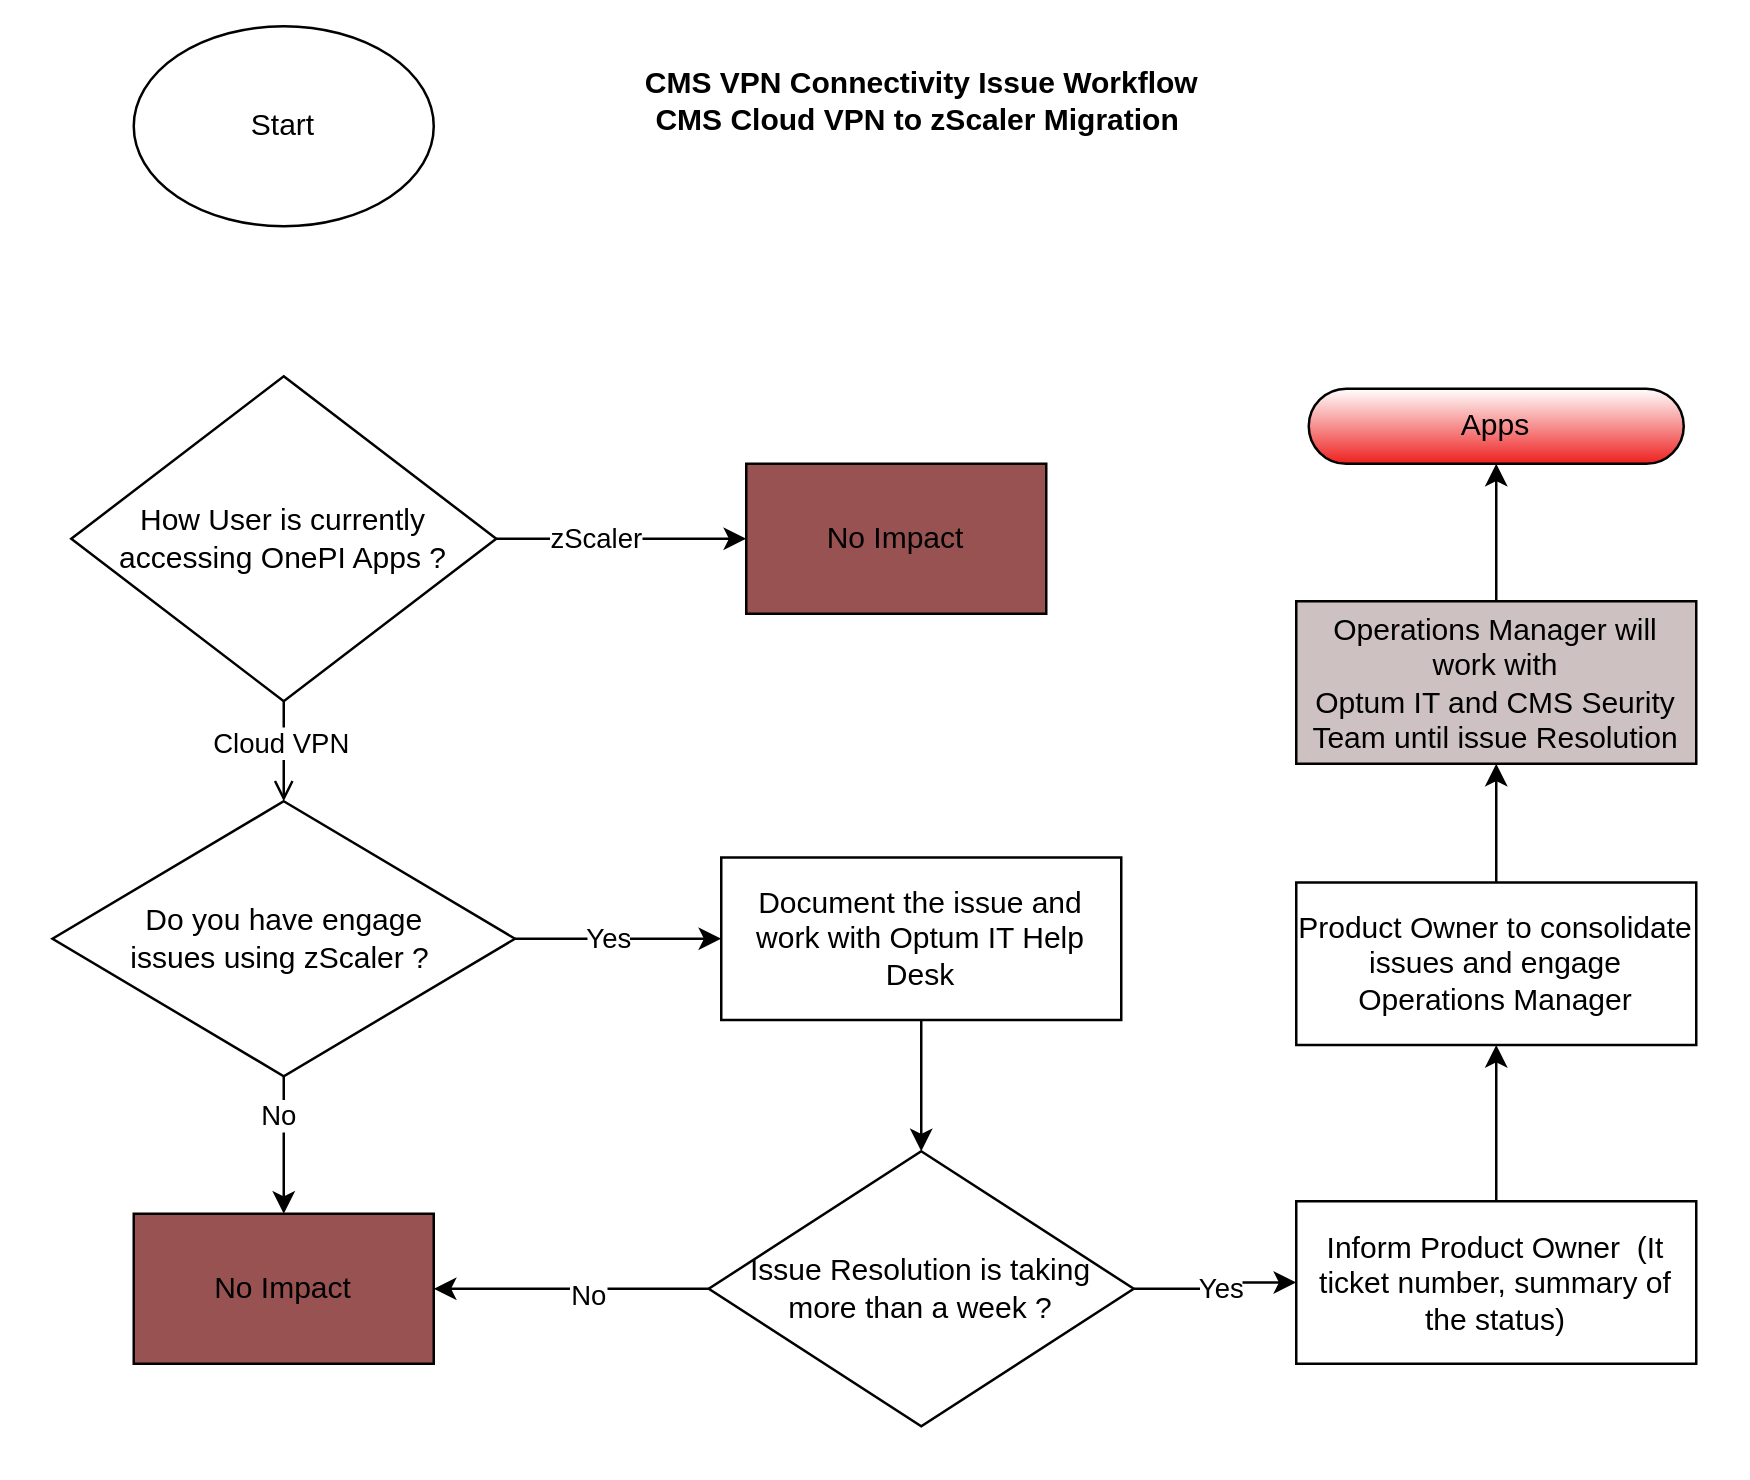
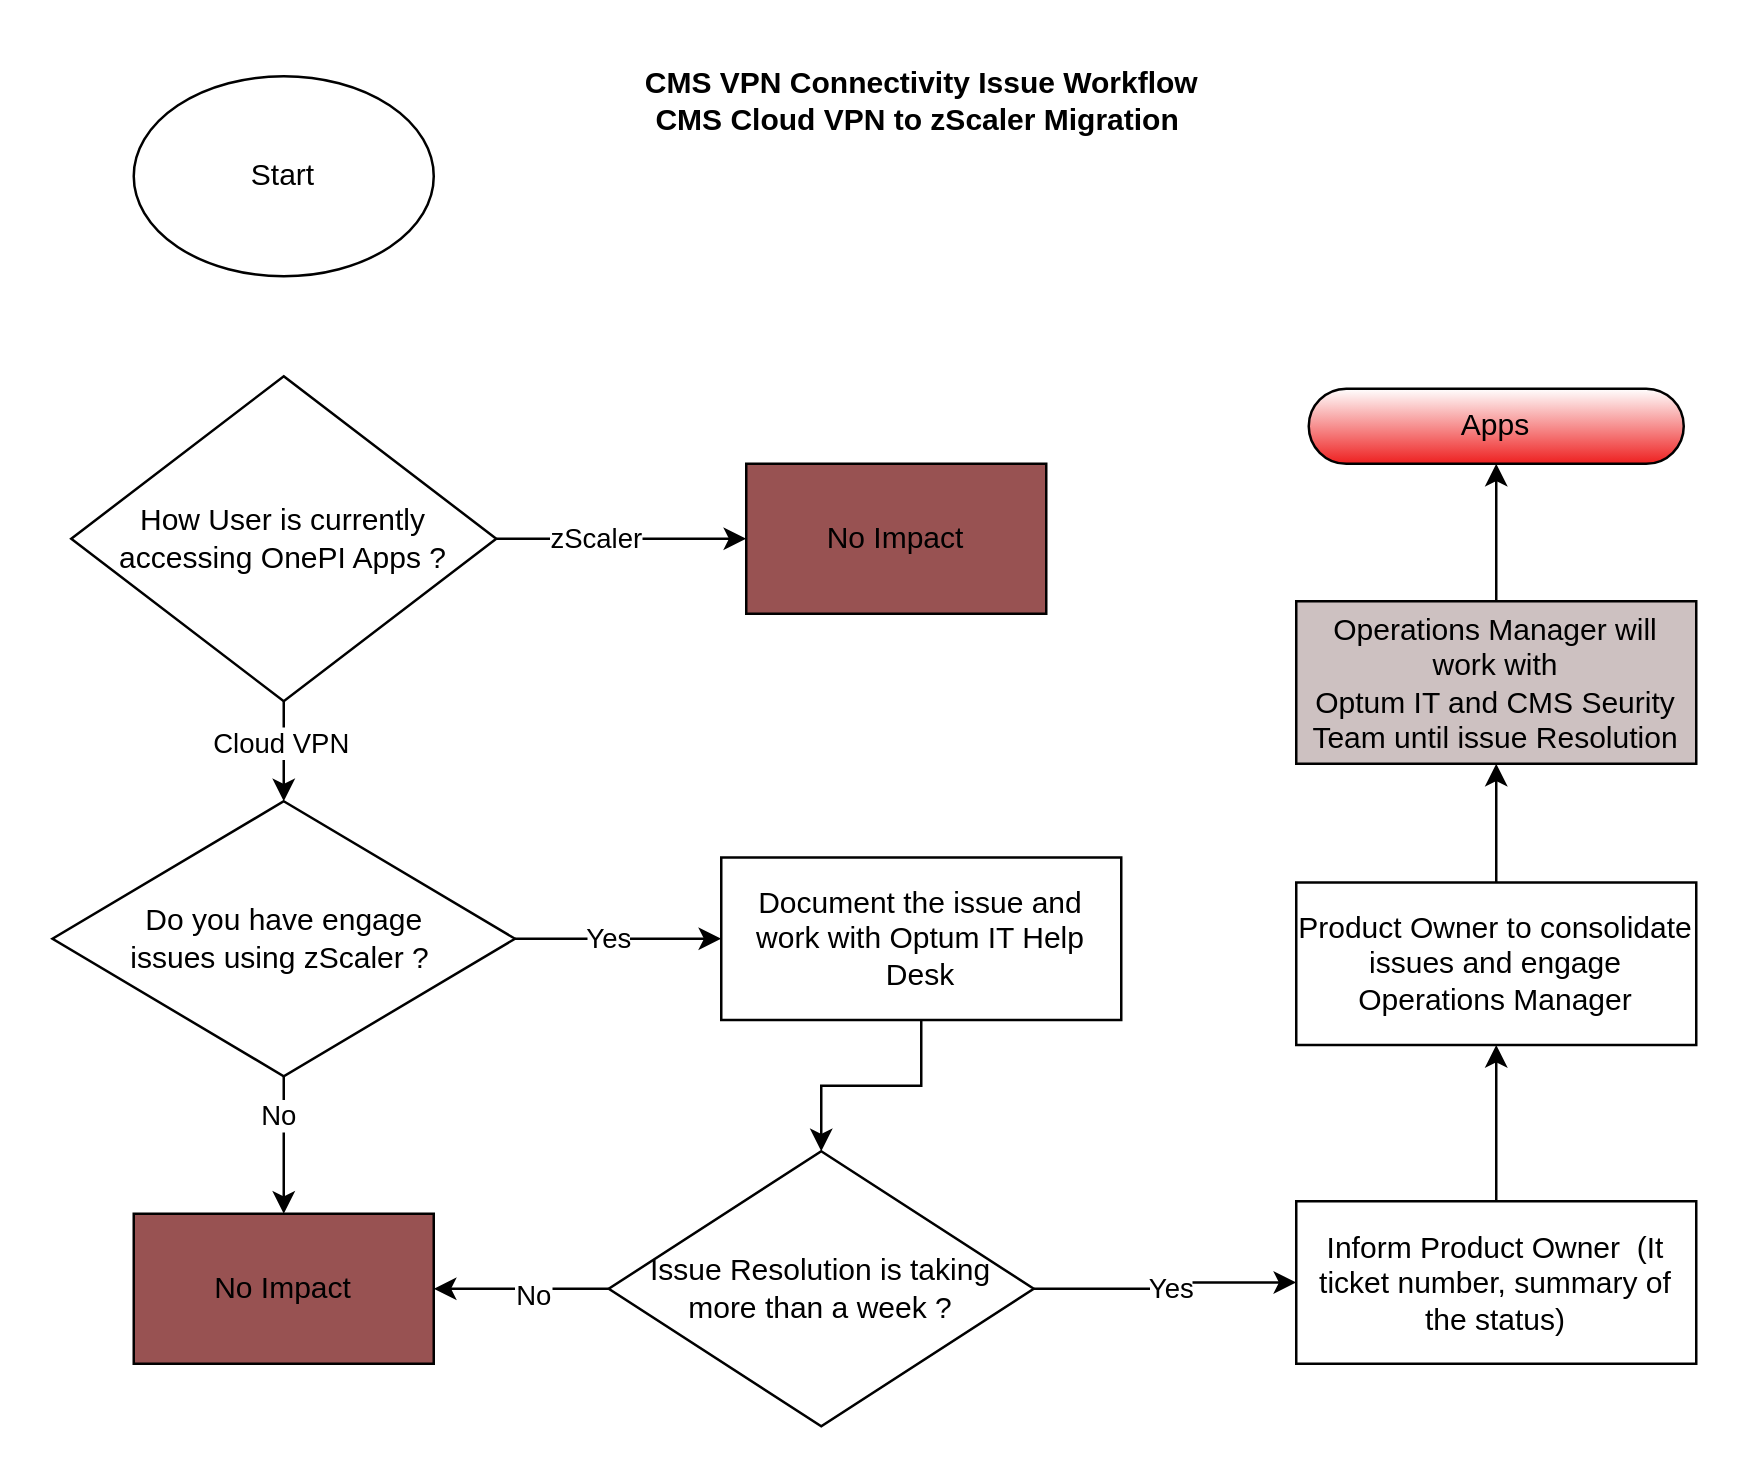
(284, 126) -> (284, 176)
(284, 787) -> (284, 783)
(921, 1289) -> (821, 1289)
